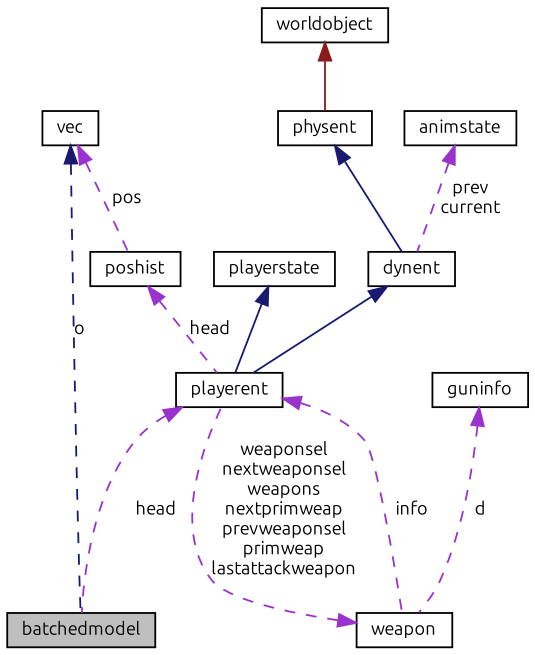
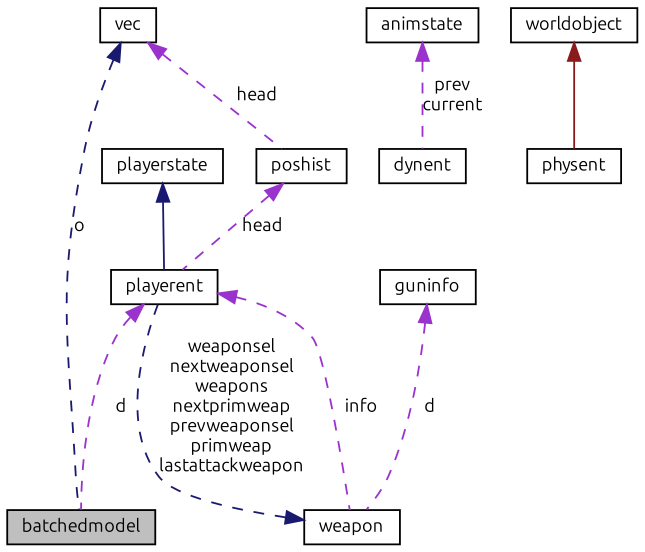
(127, 199) -> (257, 96)
(373, 207) -> none
(313, 335) -> none
(156, 510) -> (122, 407)
(200, 560) -> (148, 458)
